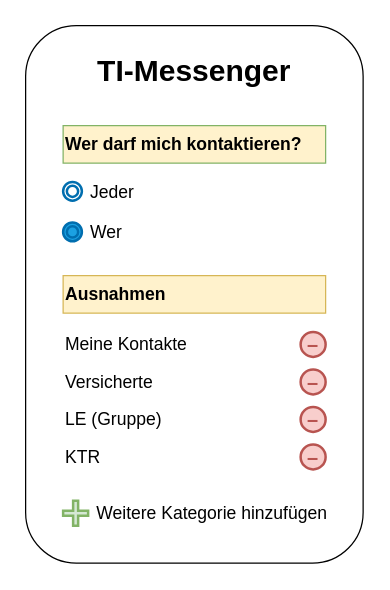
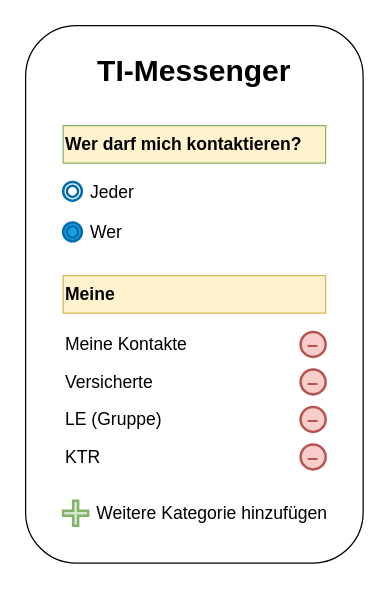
(103, 294) -> (85, 294)
